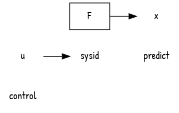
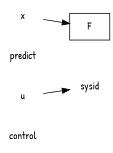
(119, 16) -> (53, 21)
